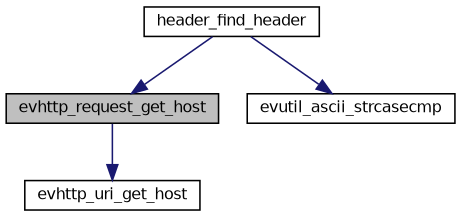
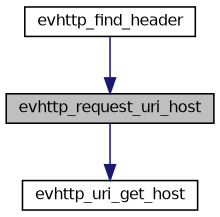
(232, 22) -> (110, 22)
(112, 108) -> (110, 108)
(351, 108) -> none
